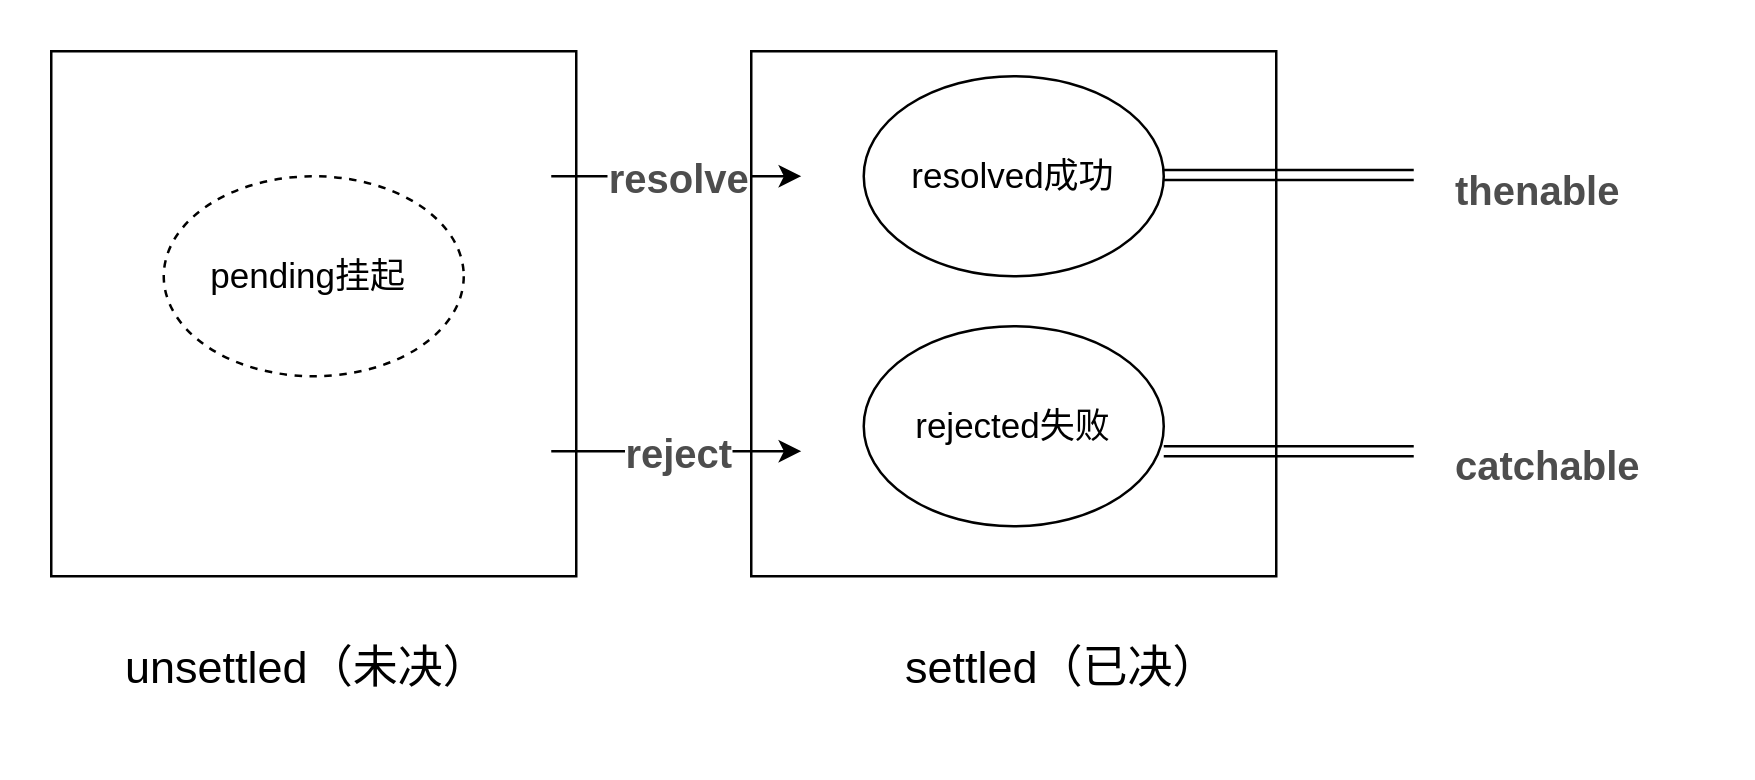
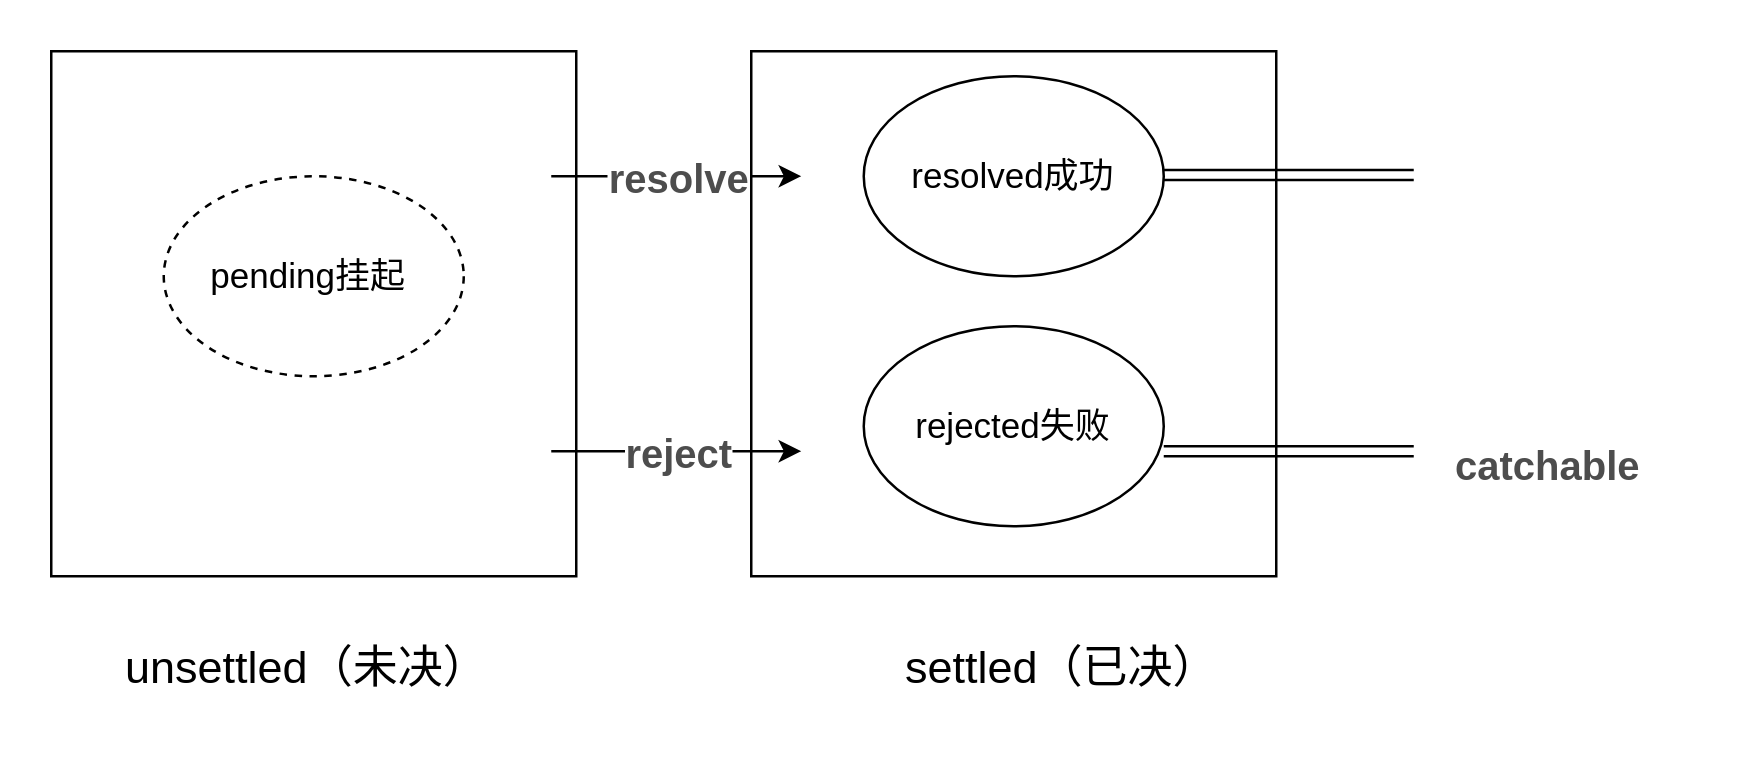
(1564, 189) -> none
